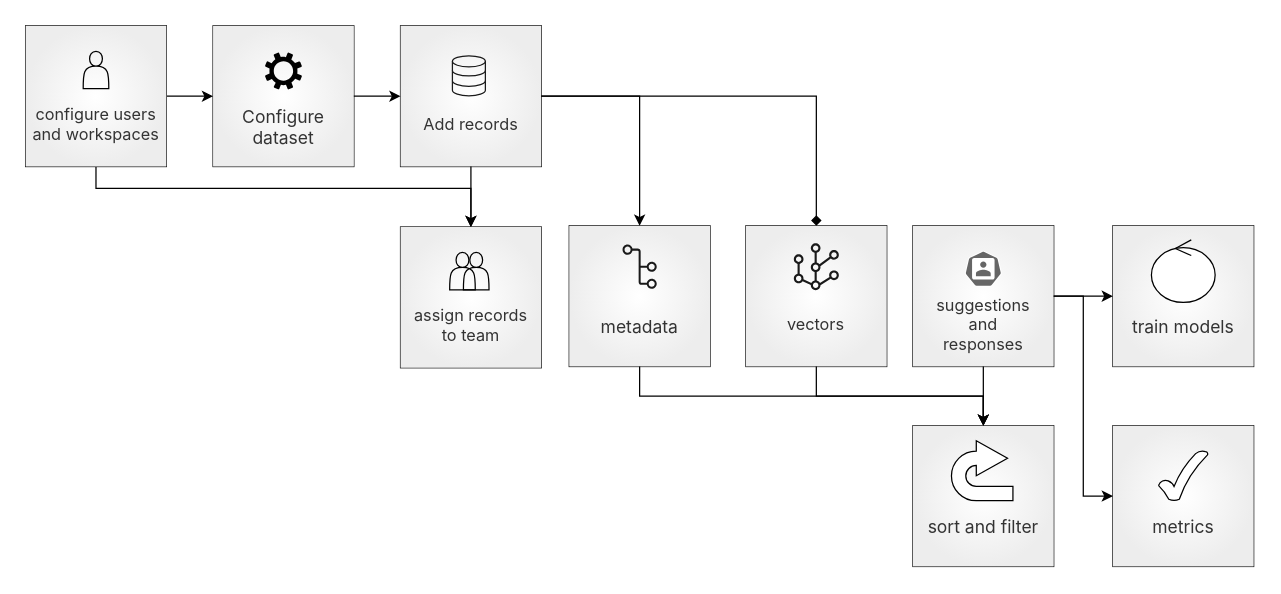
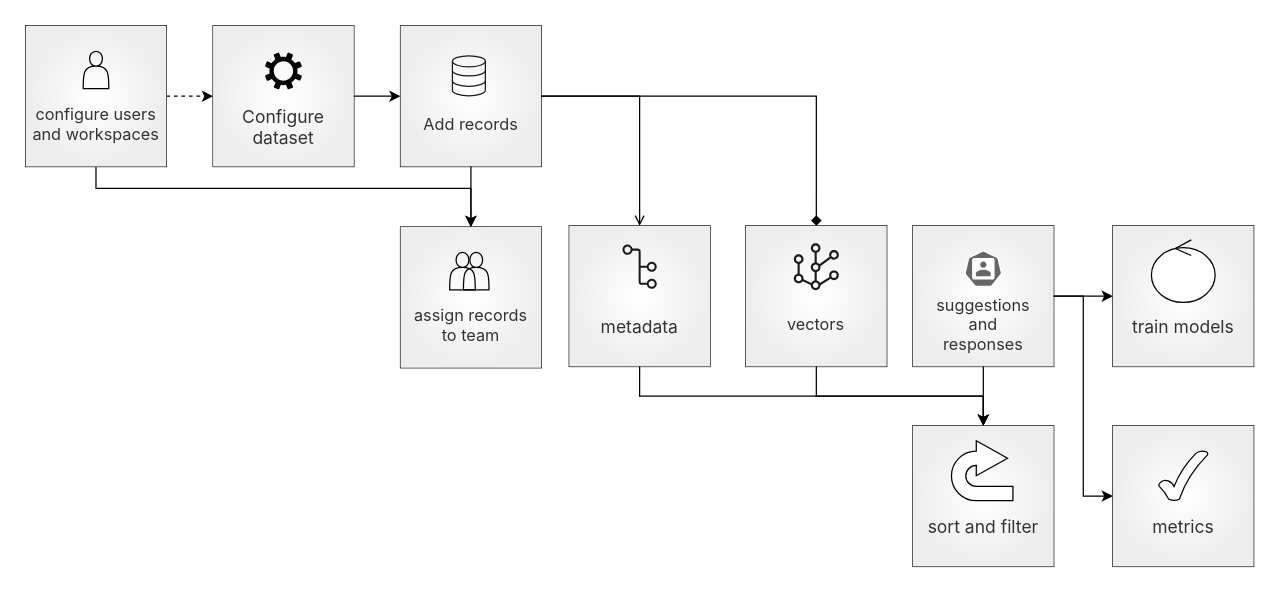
(187, 96) -> (187, 96)
(640, 216) -> (640, 218)
